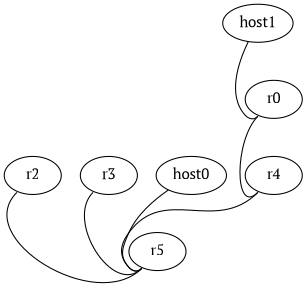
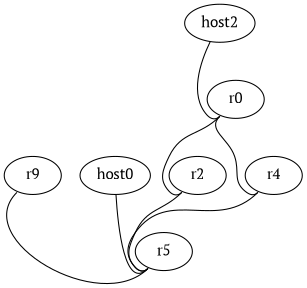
(258, 23) -> (220, 23)
none -> (173, 151)
(109, 175) -> (33, 175)
